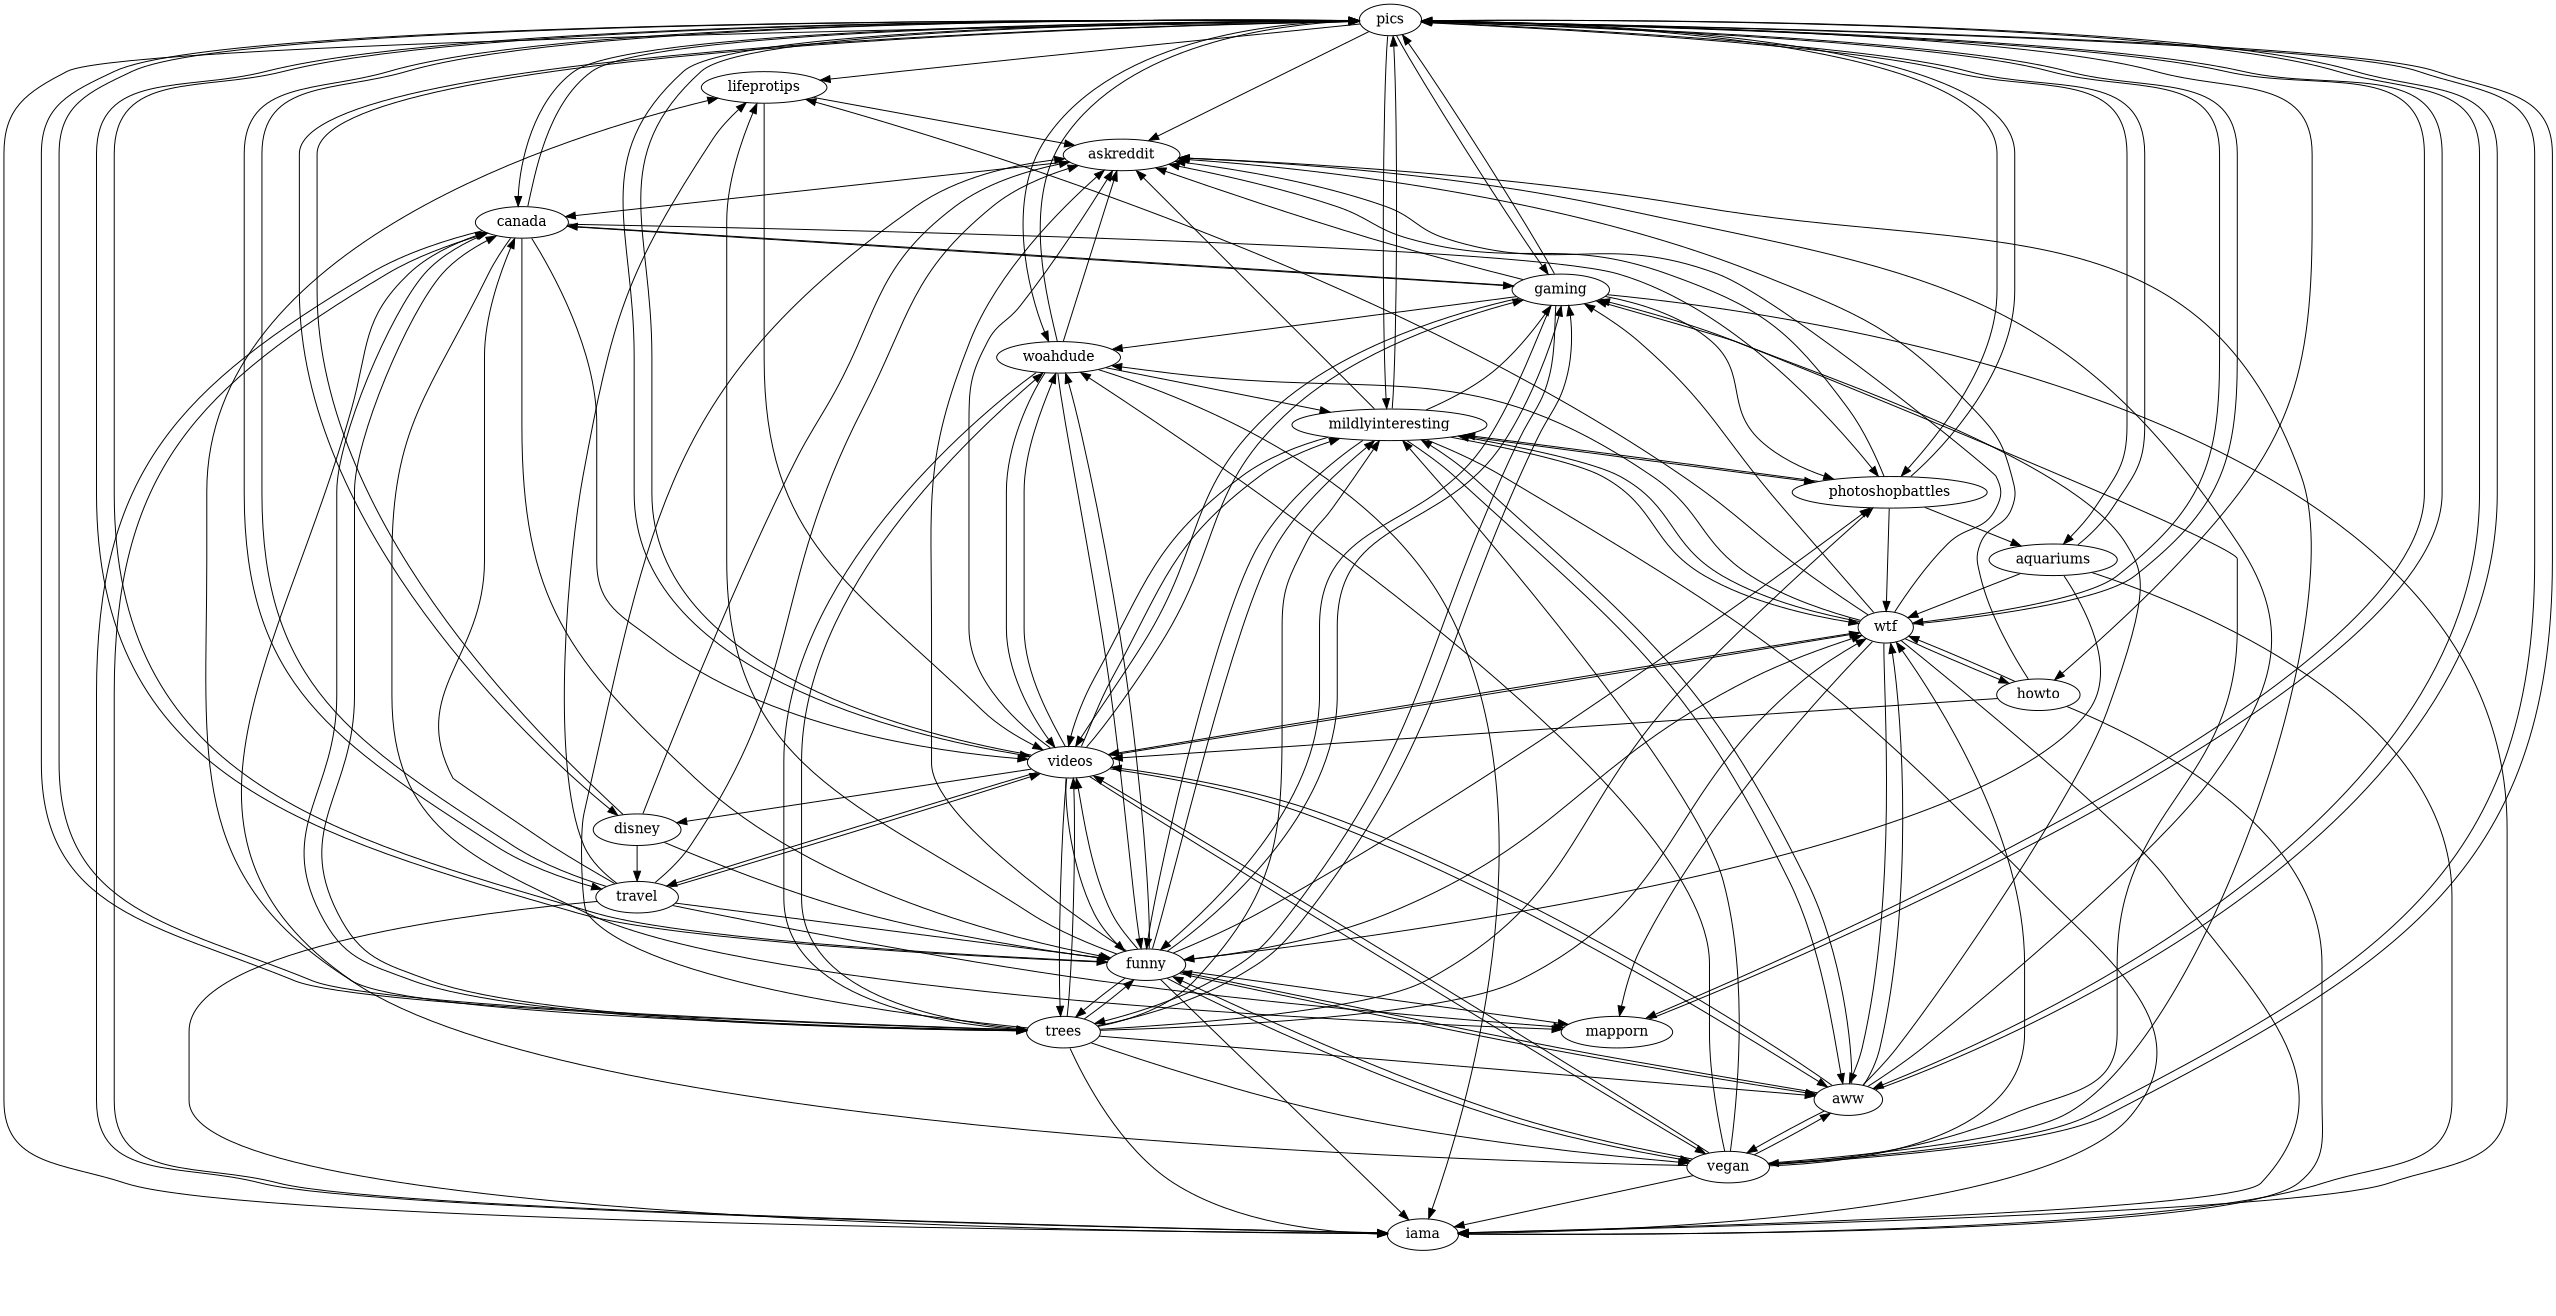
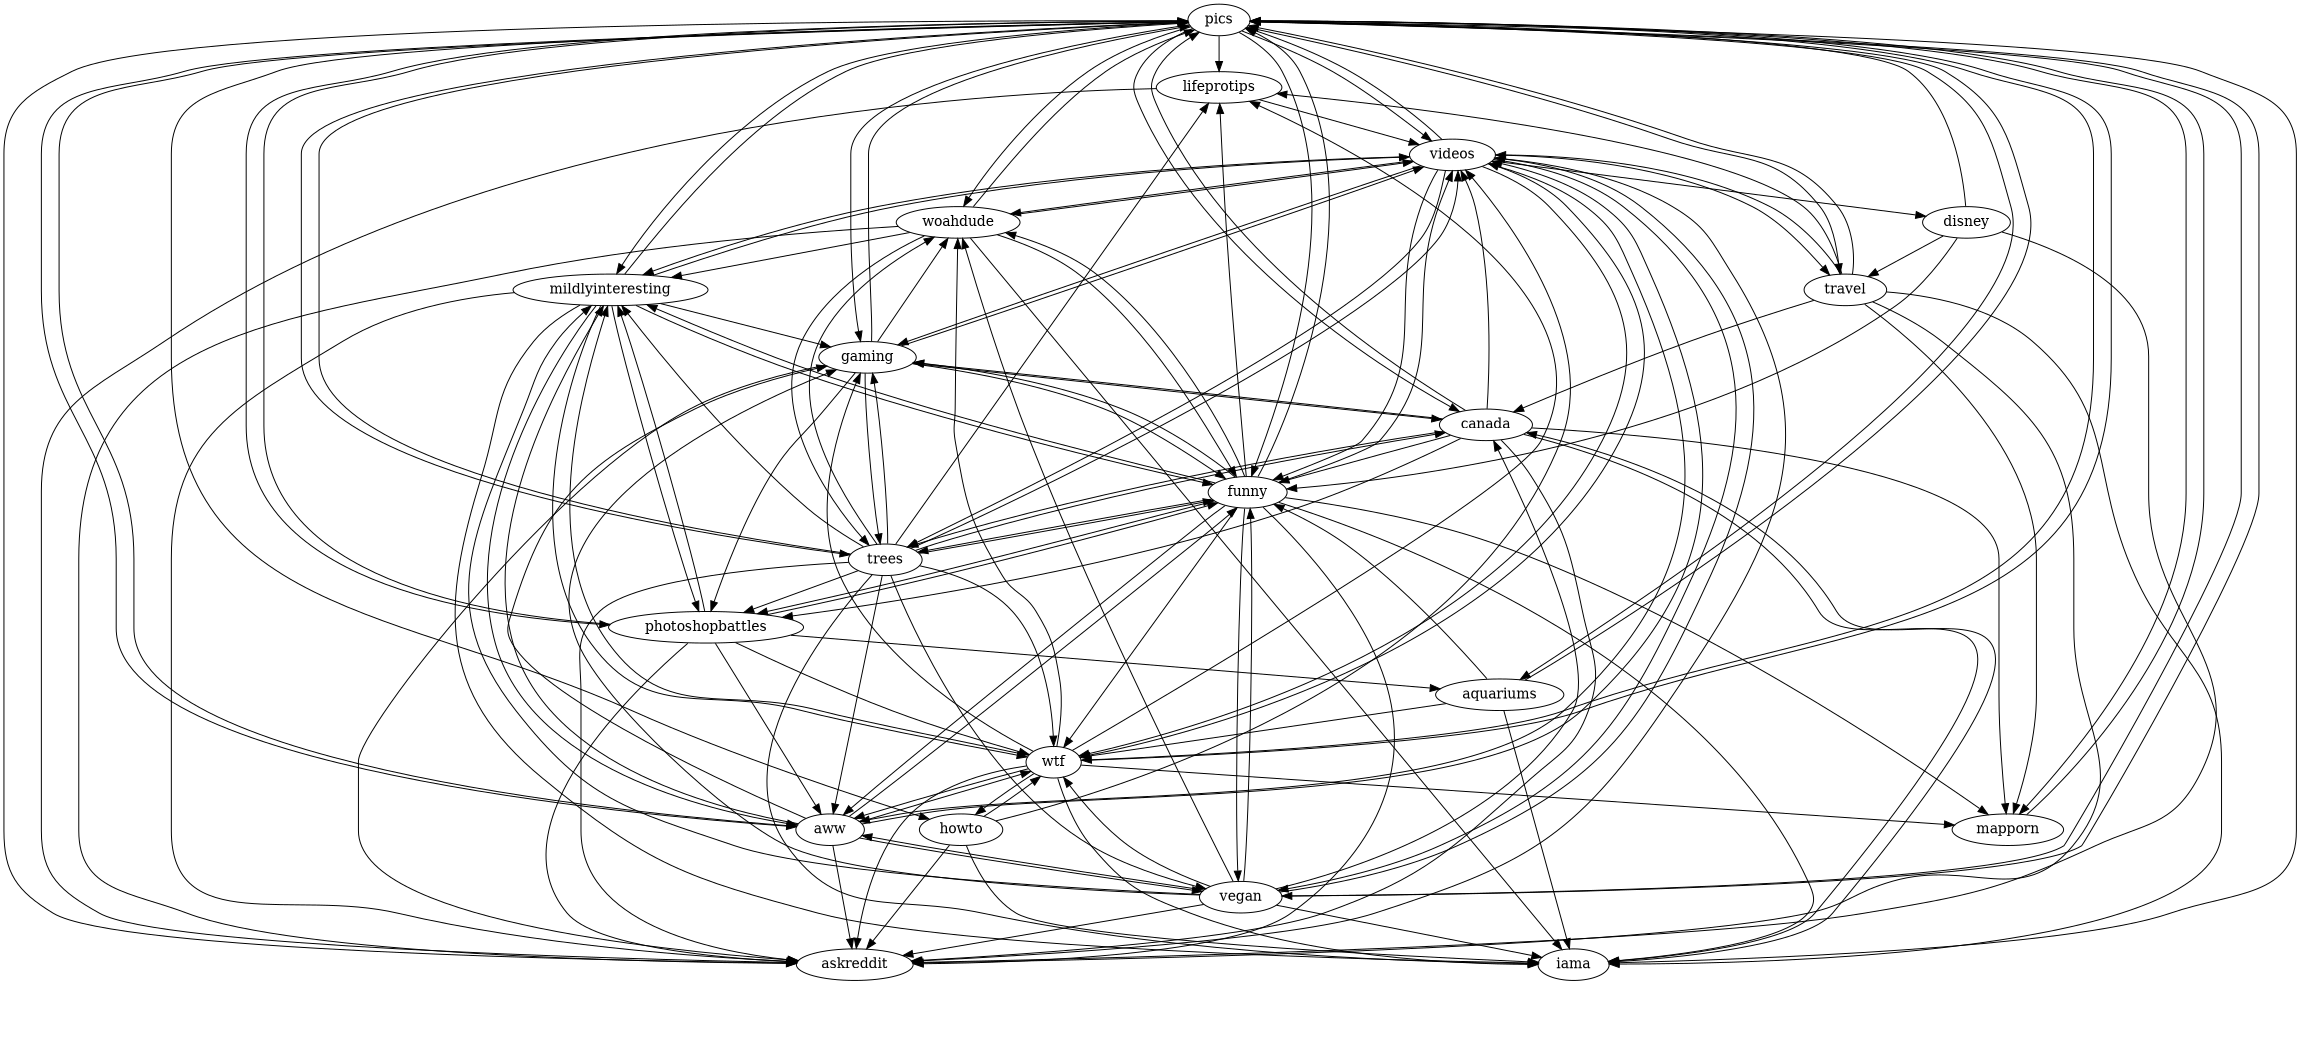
(316, 137) -> none
(822, 189) -> (1427, 865)
none -> (766, 724)
(887, 930) -> (988, 564)
(2507, 938) -> none
